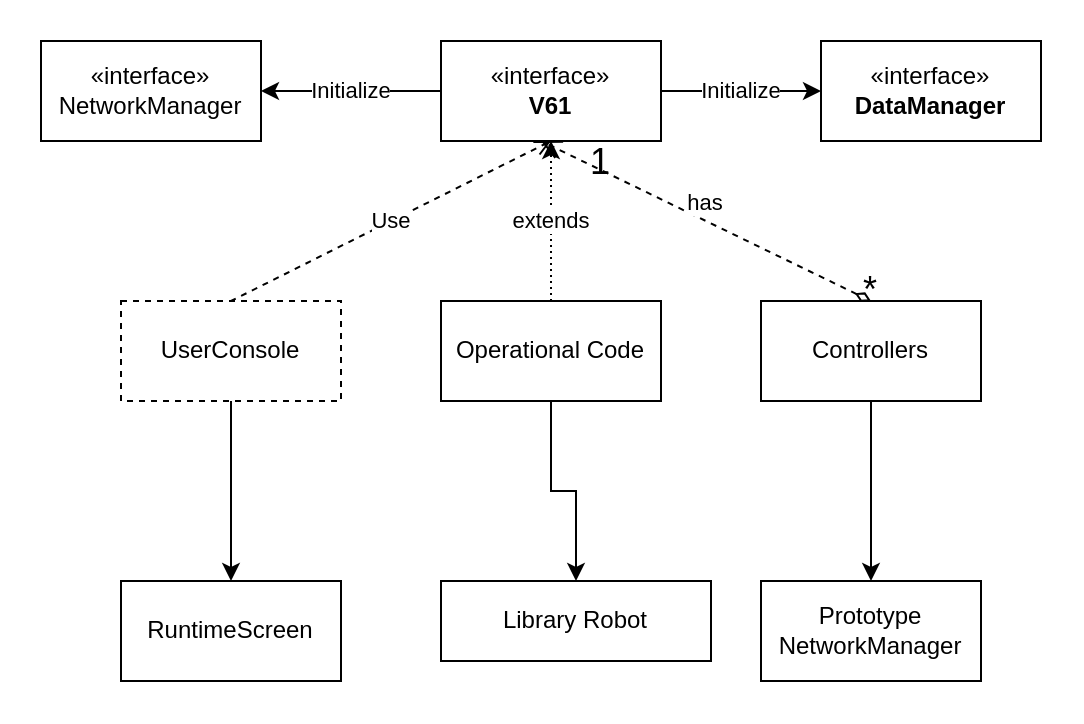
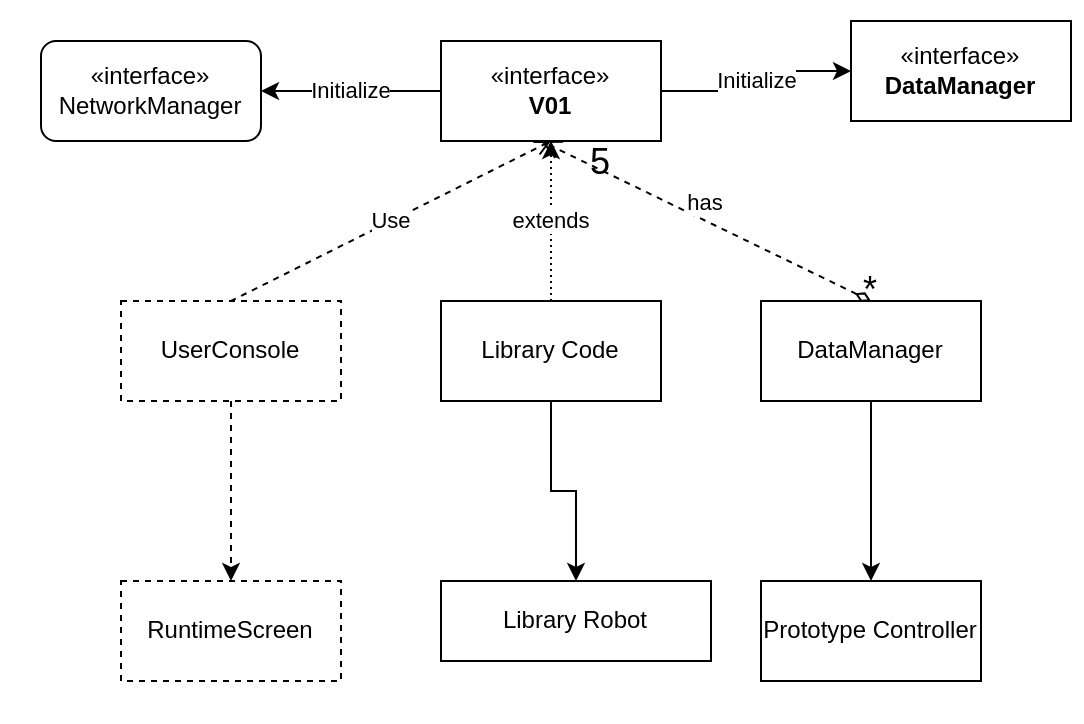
(151, 91) -> (151, 91)
(551, 91) -> (551, 91)
(931, 91) -> (961, 71)
(601, 163) -> (601, 163)
(551, 351) -> (551, 351)
(871, 351) -> (871, 351)
(231, 486) -> (231, 486)
(231, 631) -> (231, 631)
(871, 631) -> (871, 631)
